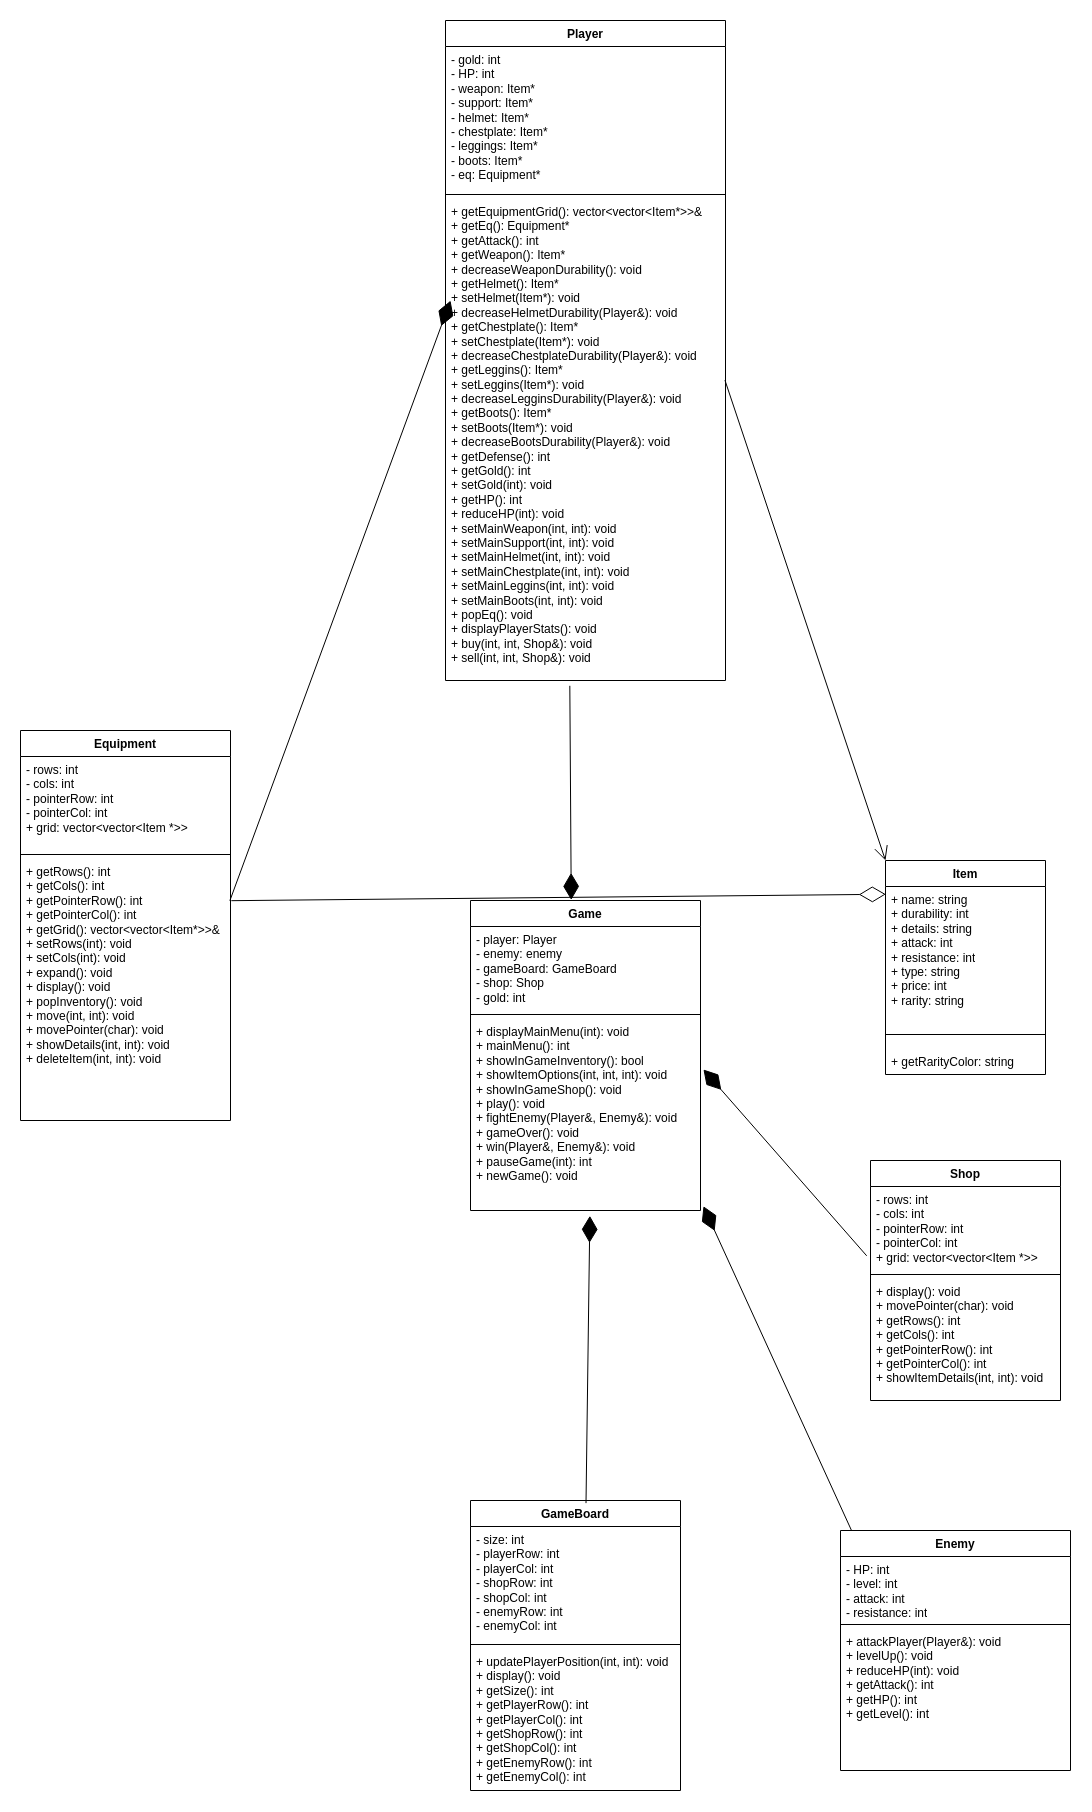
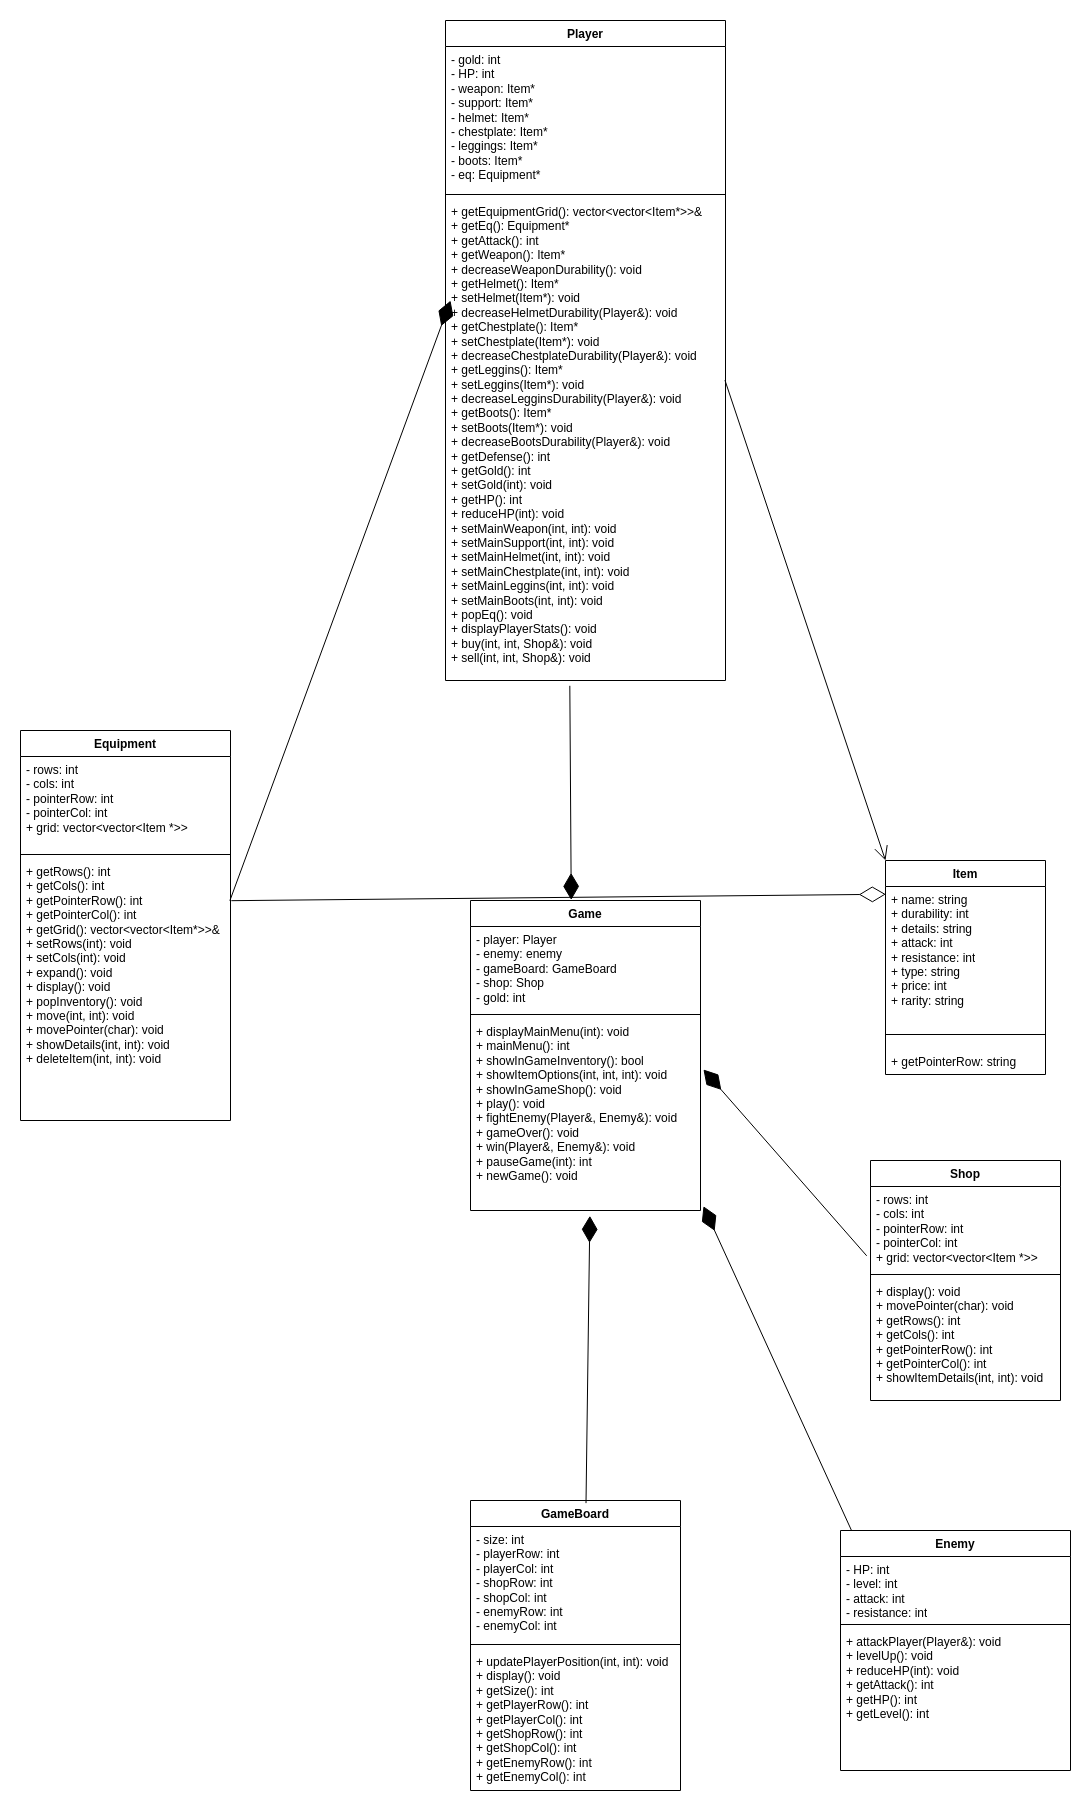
(963, 1063) -> (961, 1063)
